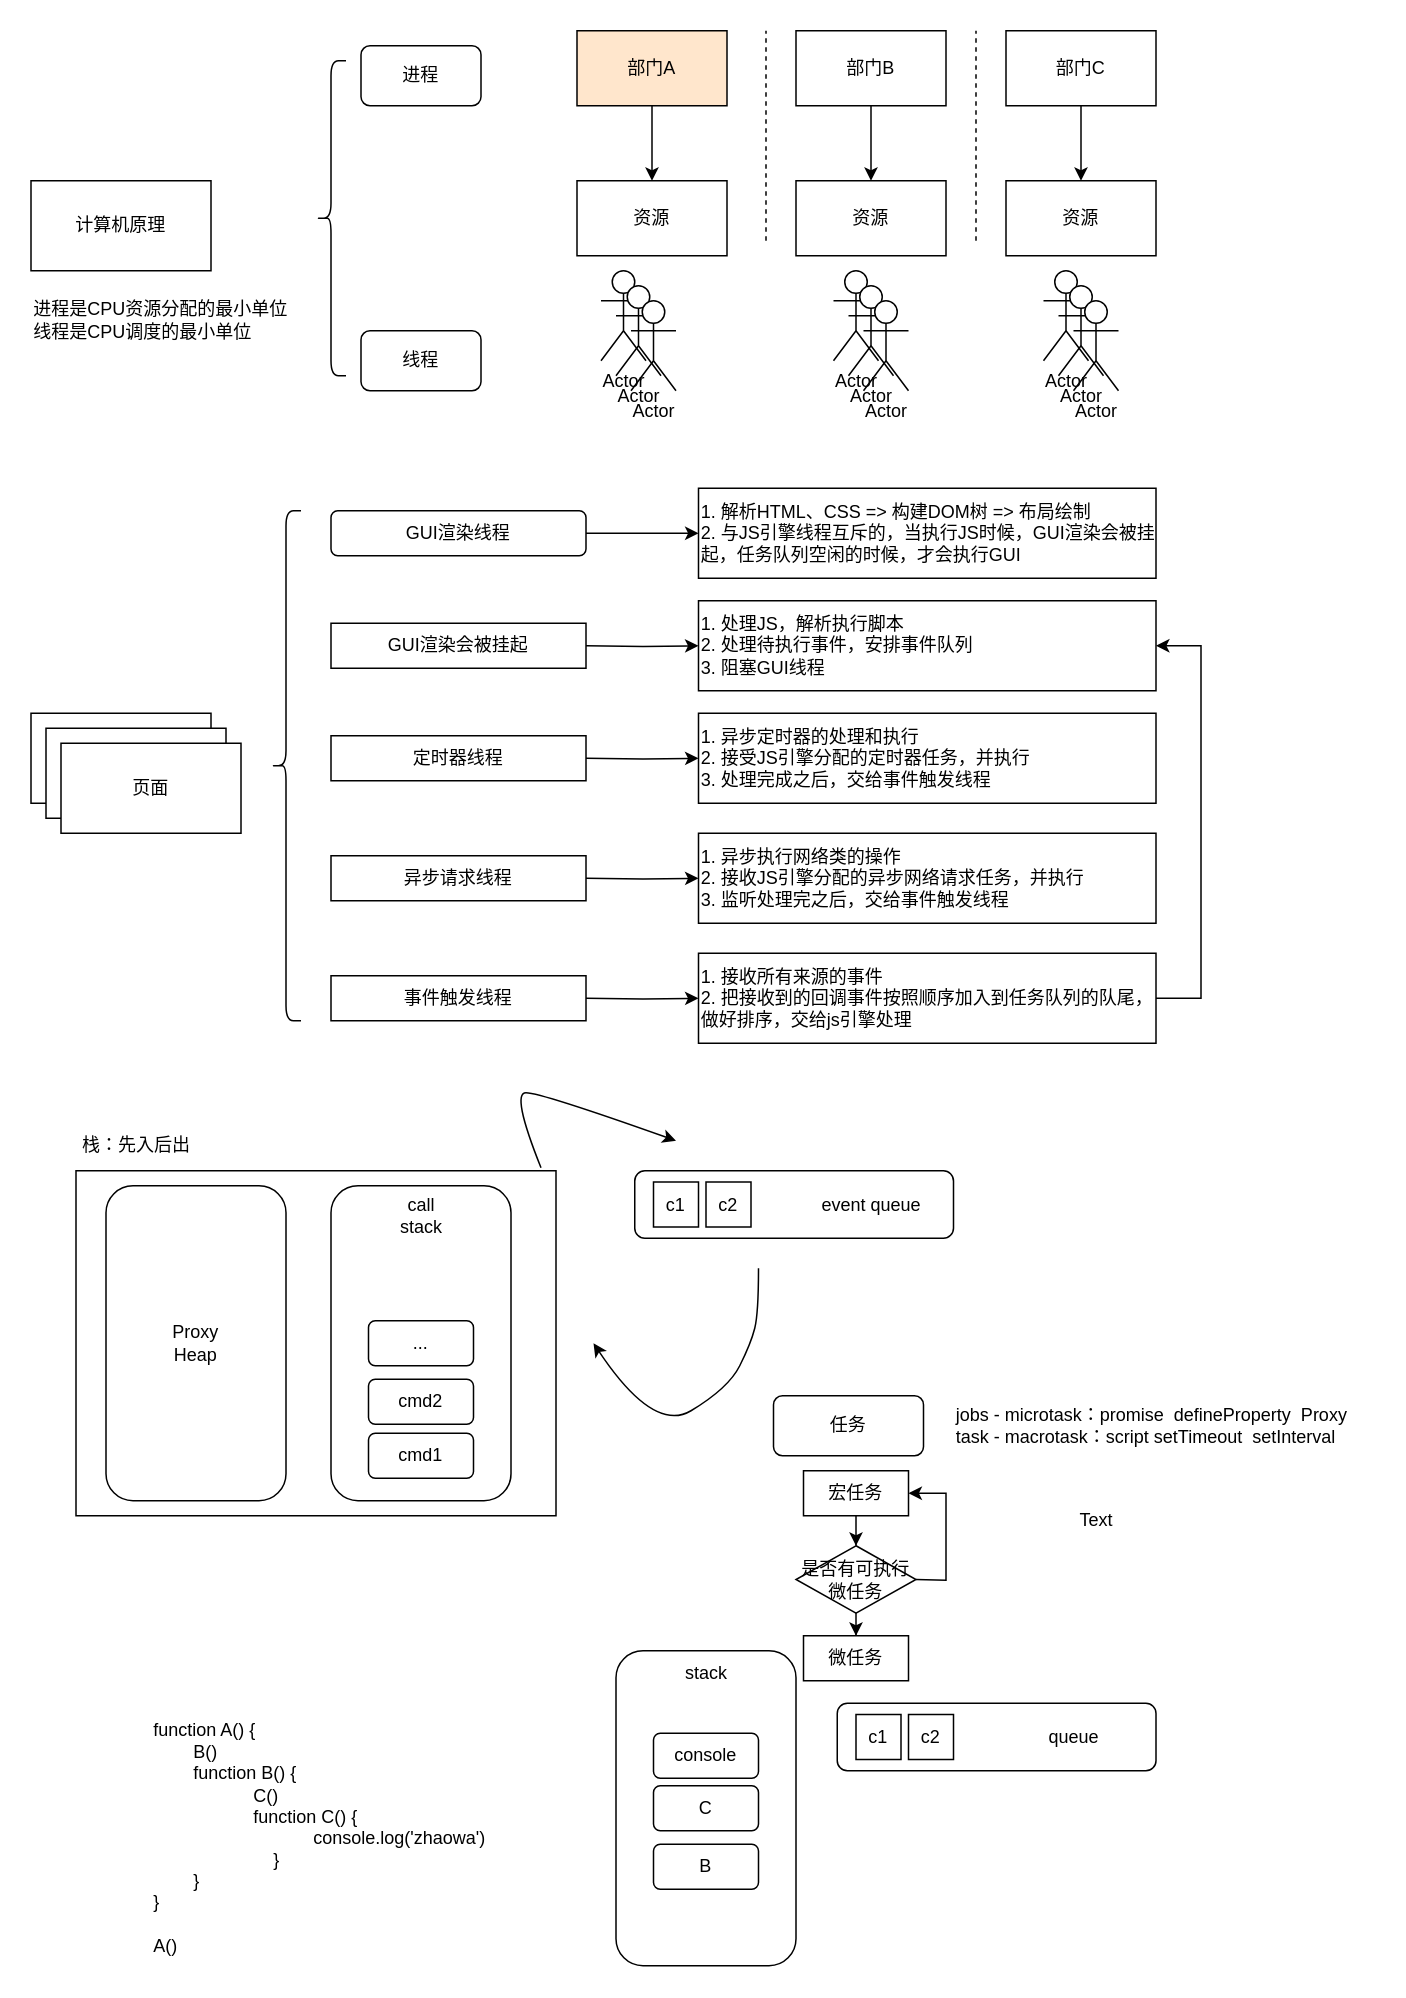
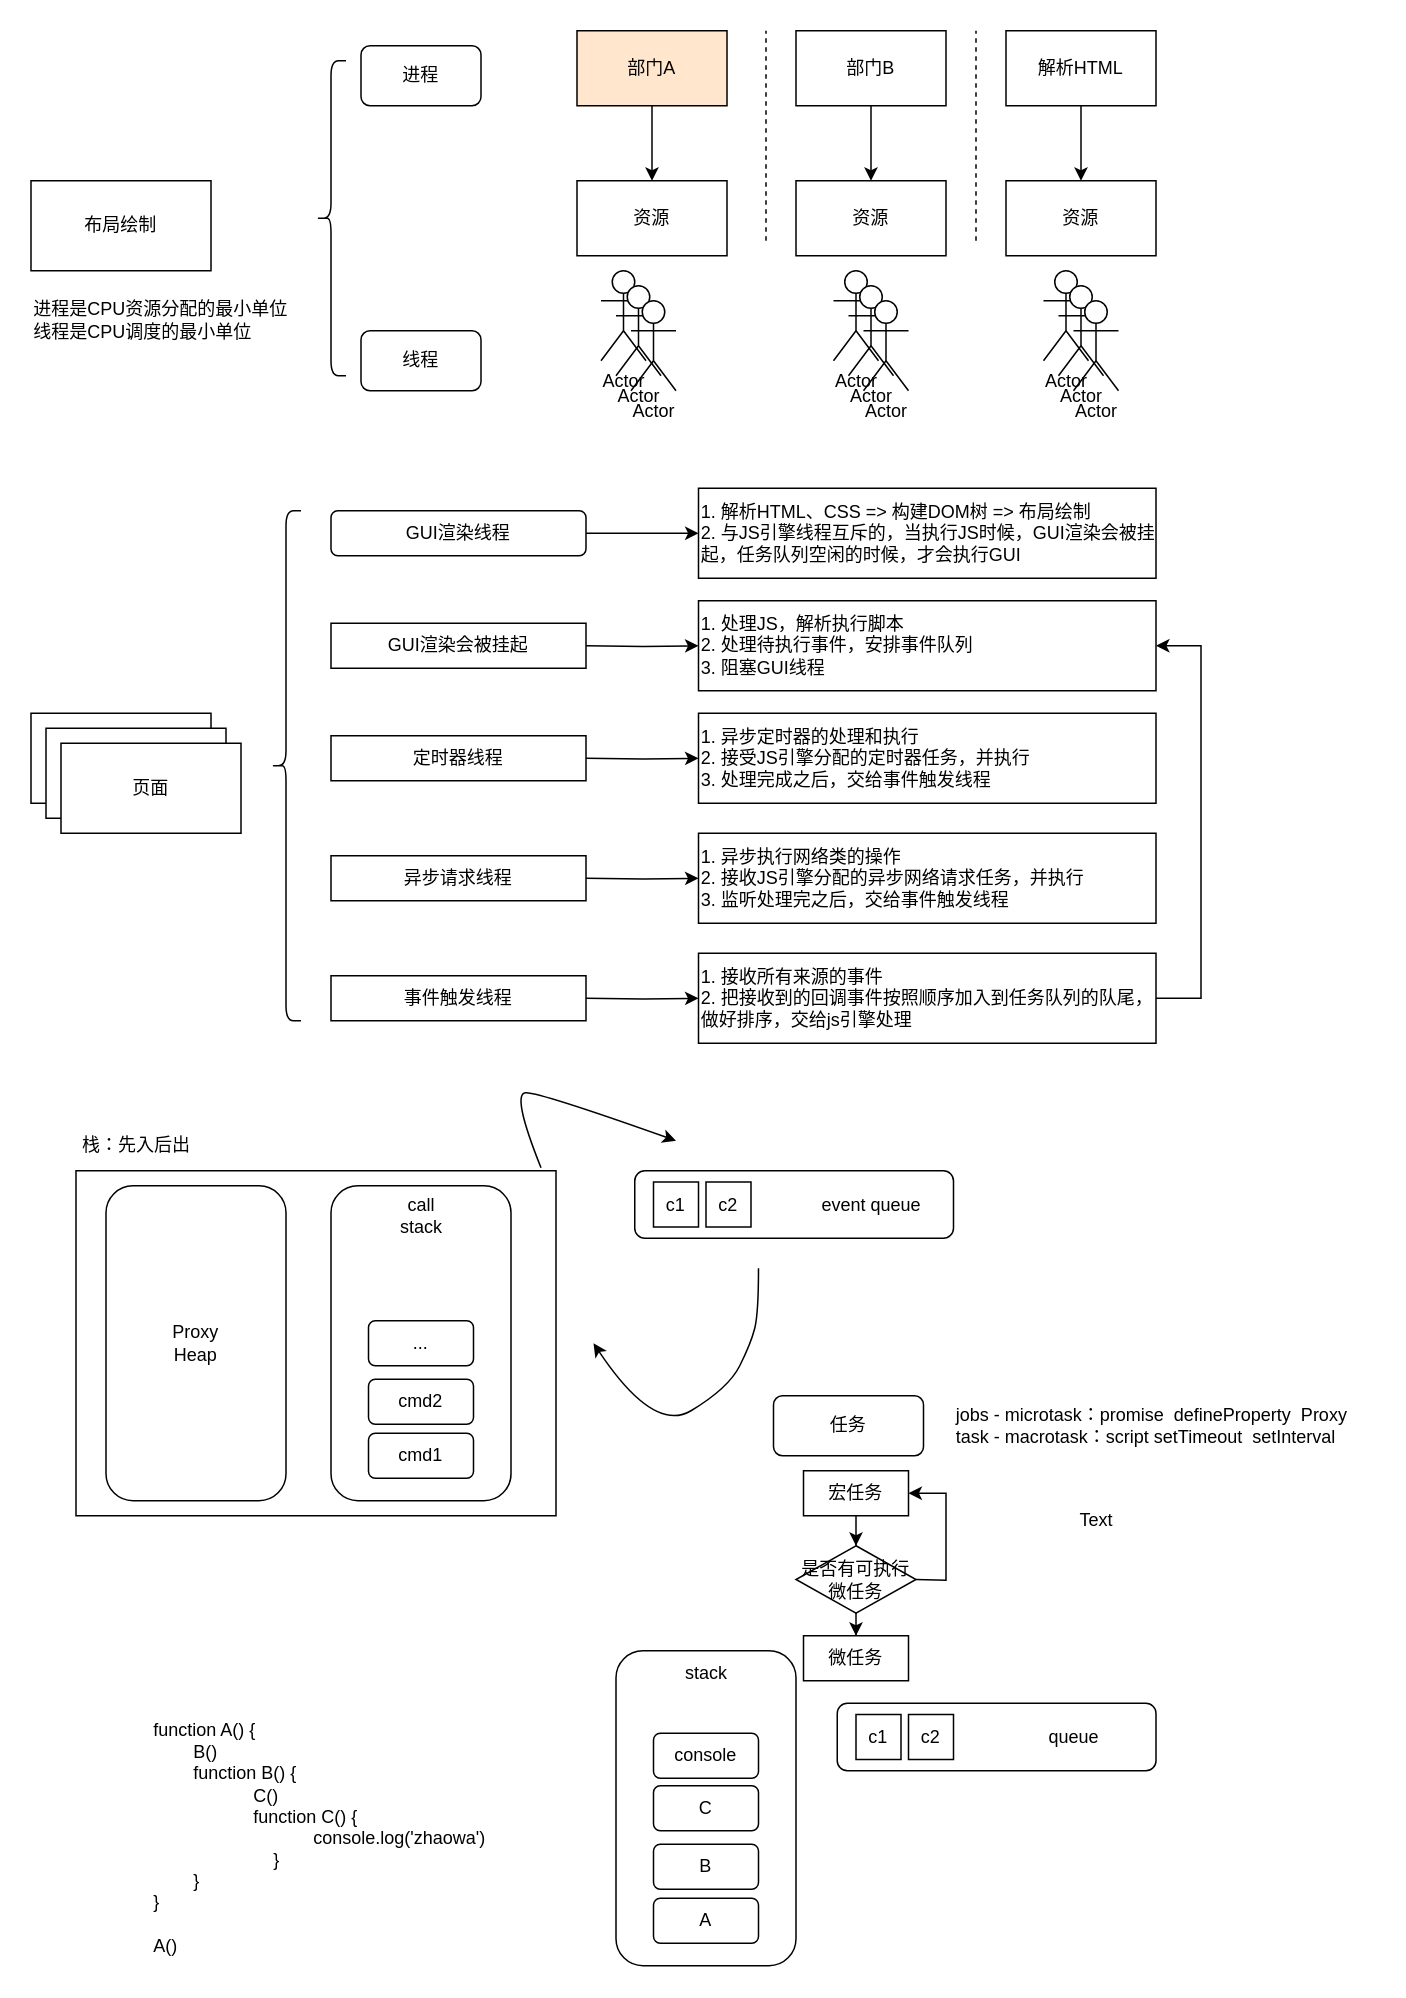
(1081, 68) -> (1081, 68)
(121, 226) -> (121, 226)
none -> (706, 1921)
